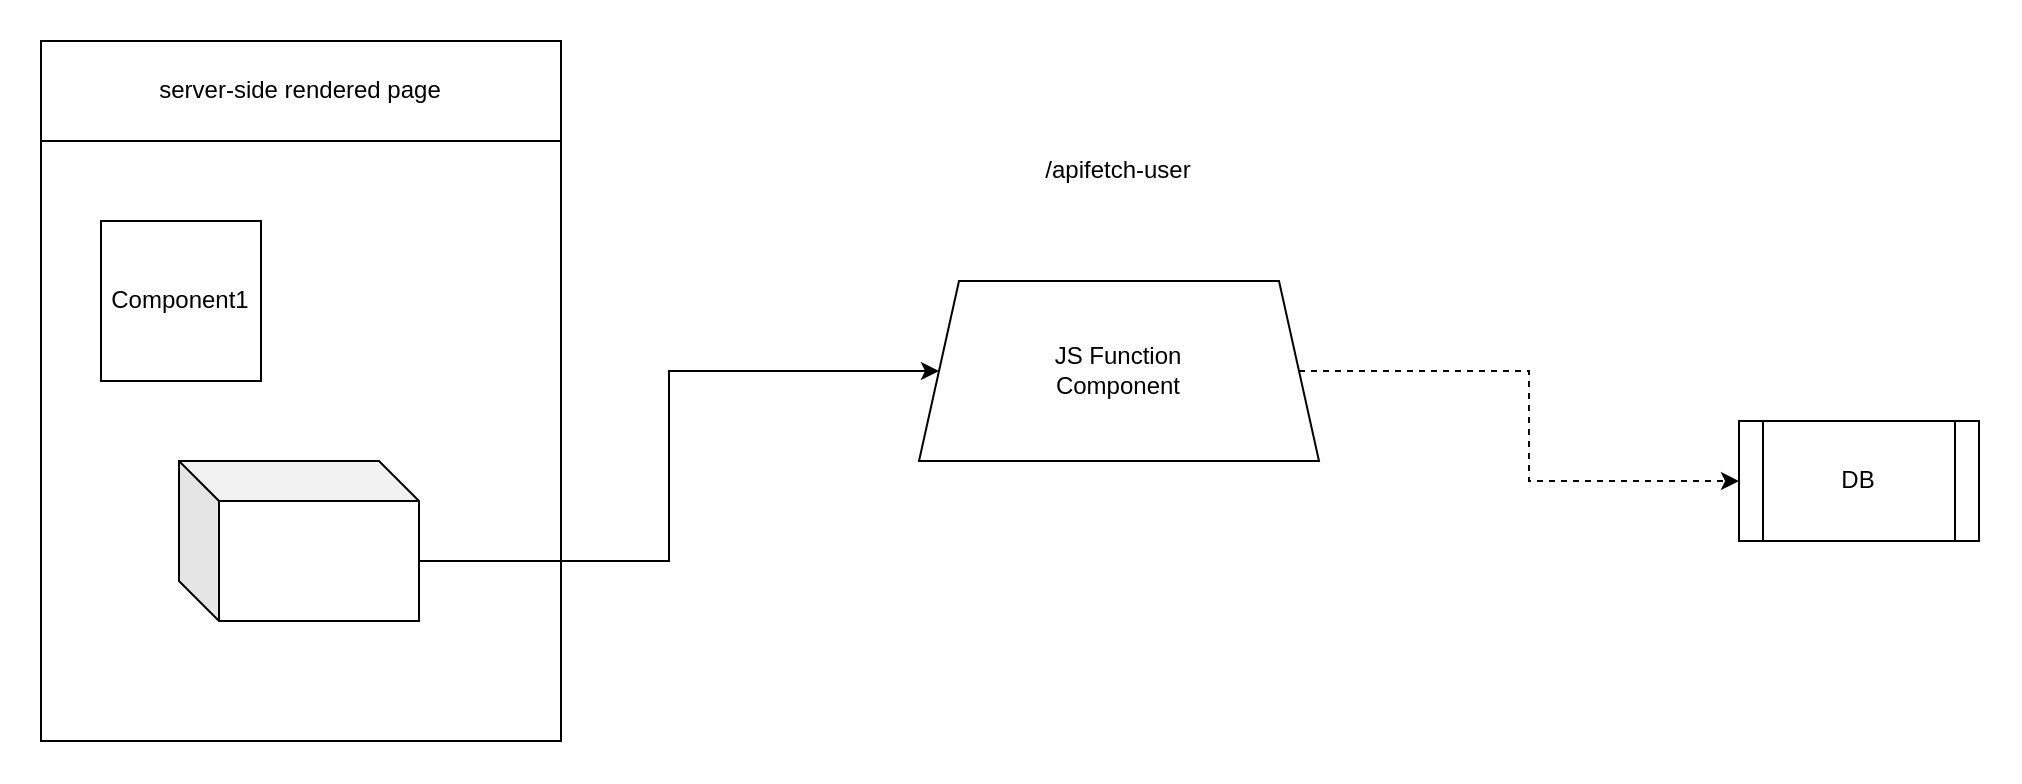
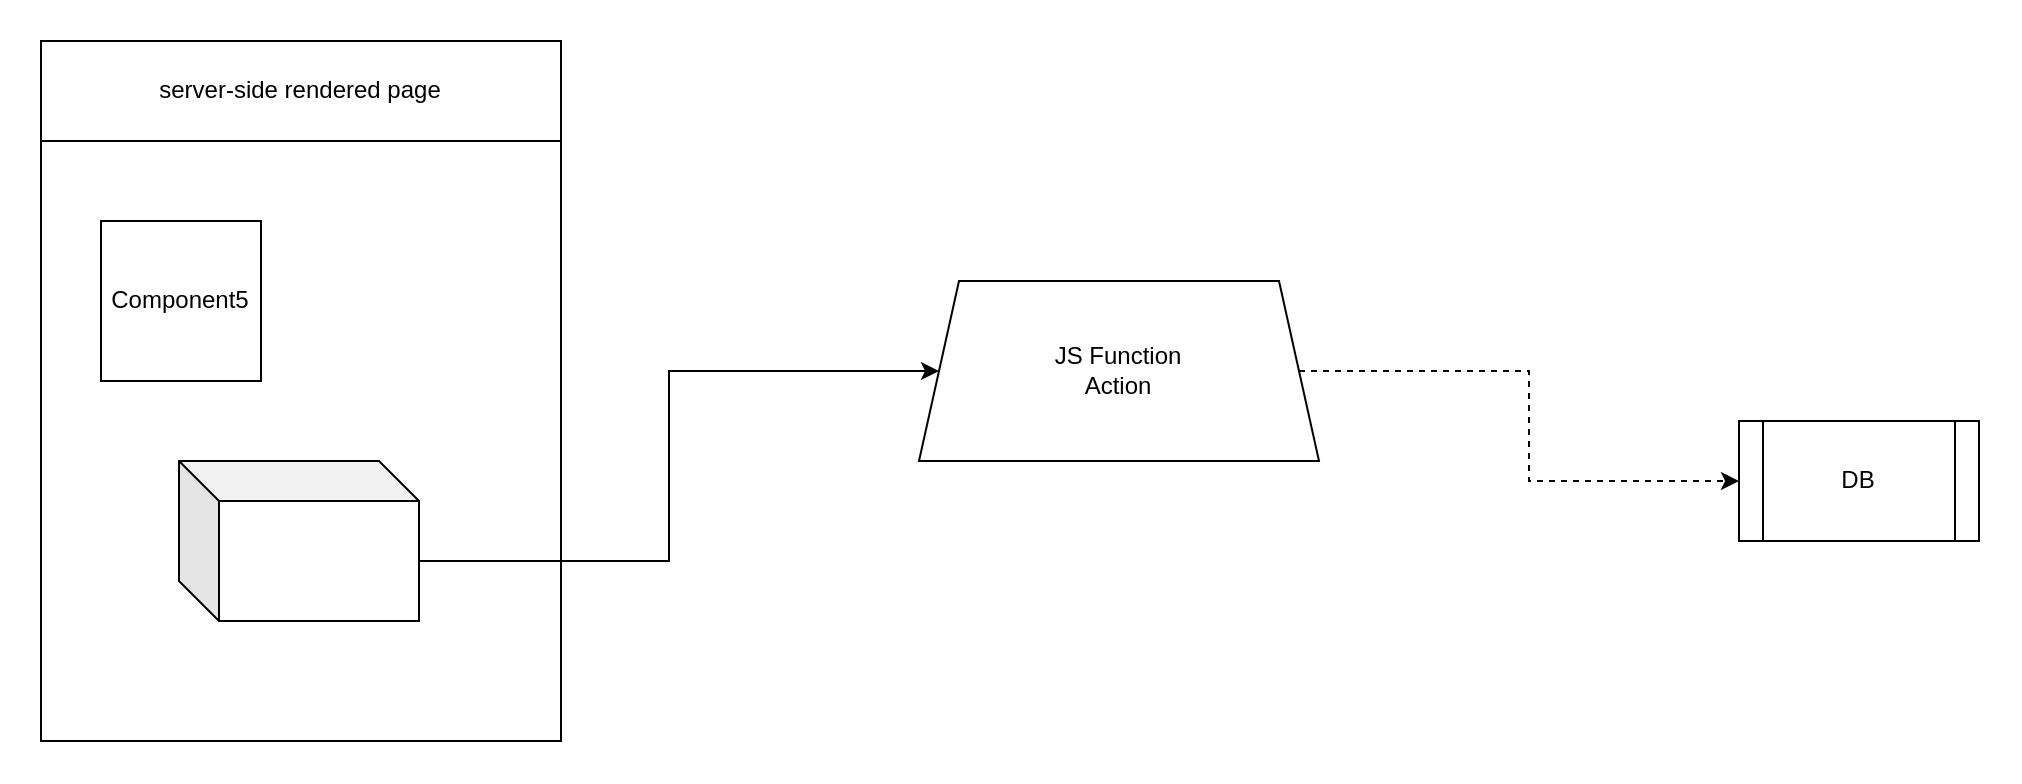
(1119, 171) -> none
(181, 301) -> (181, 301)
(1119, 371) -> (1119, 371)
